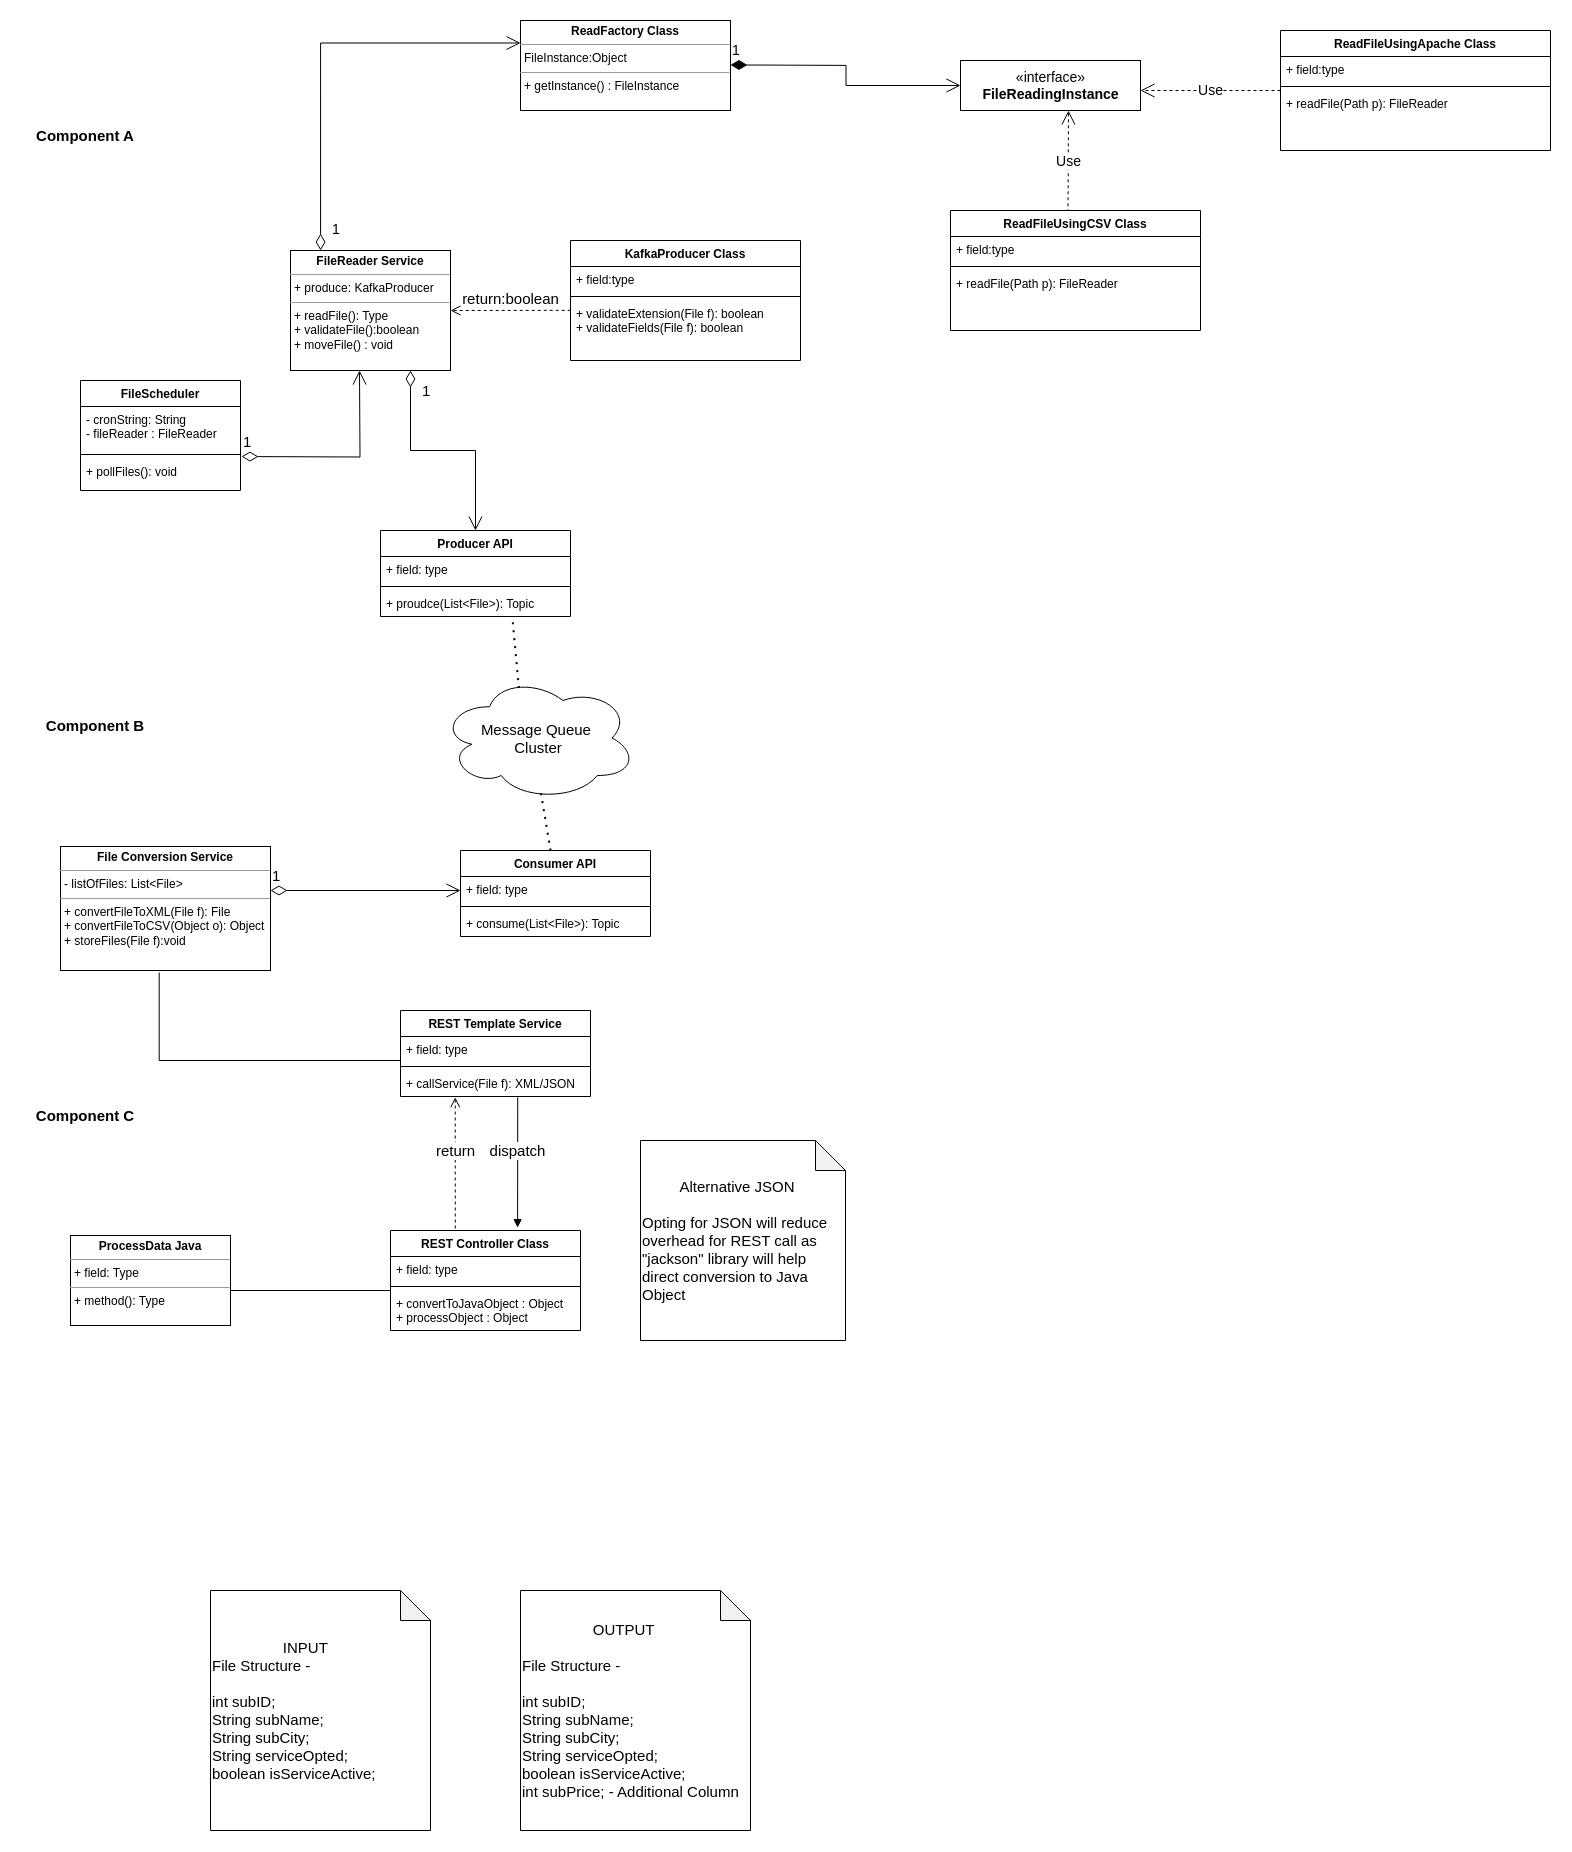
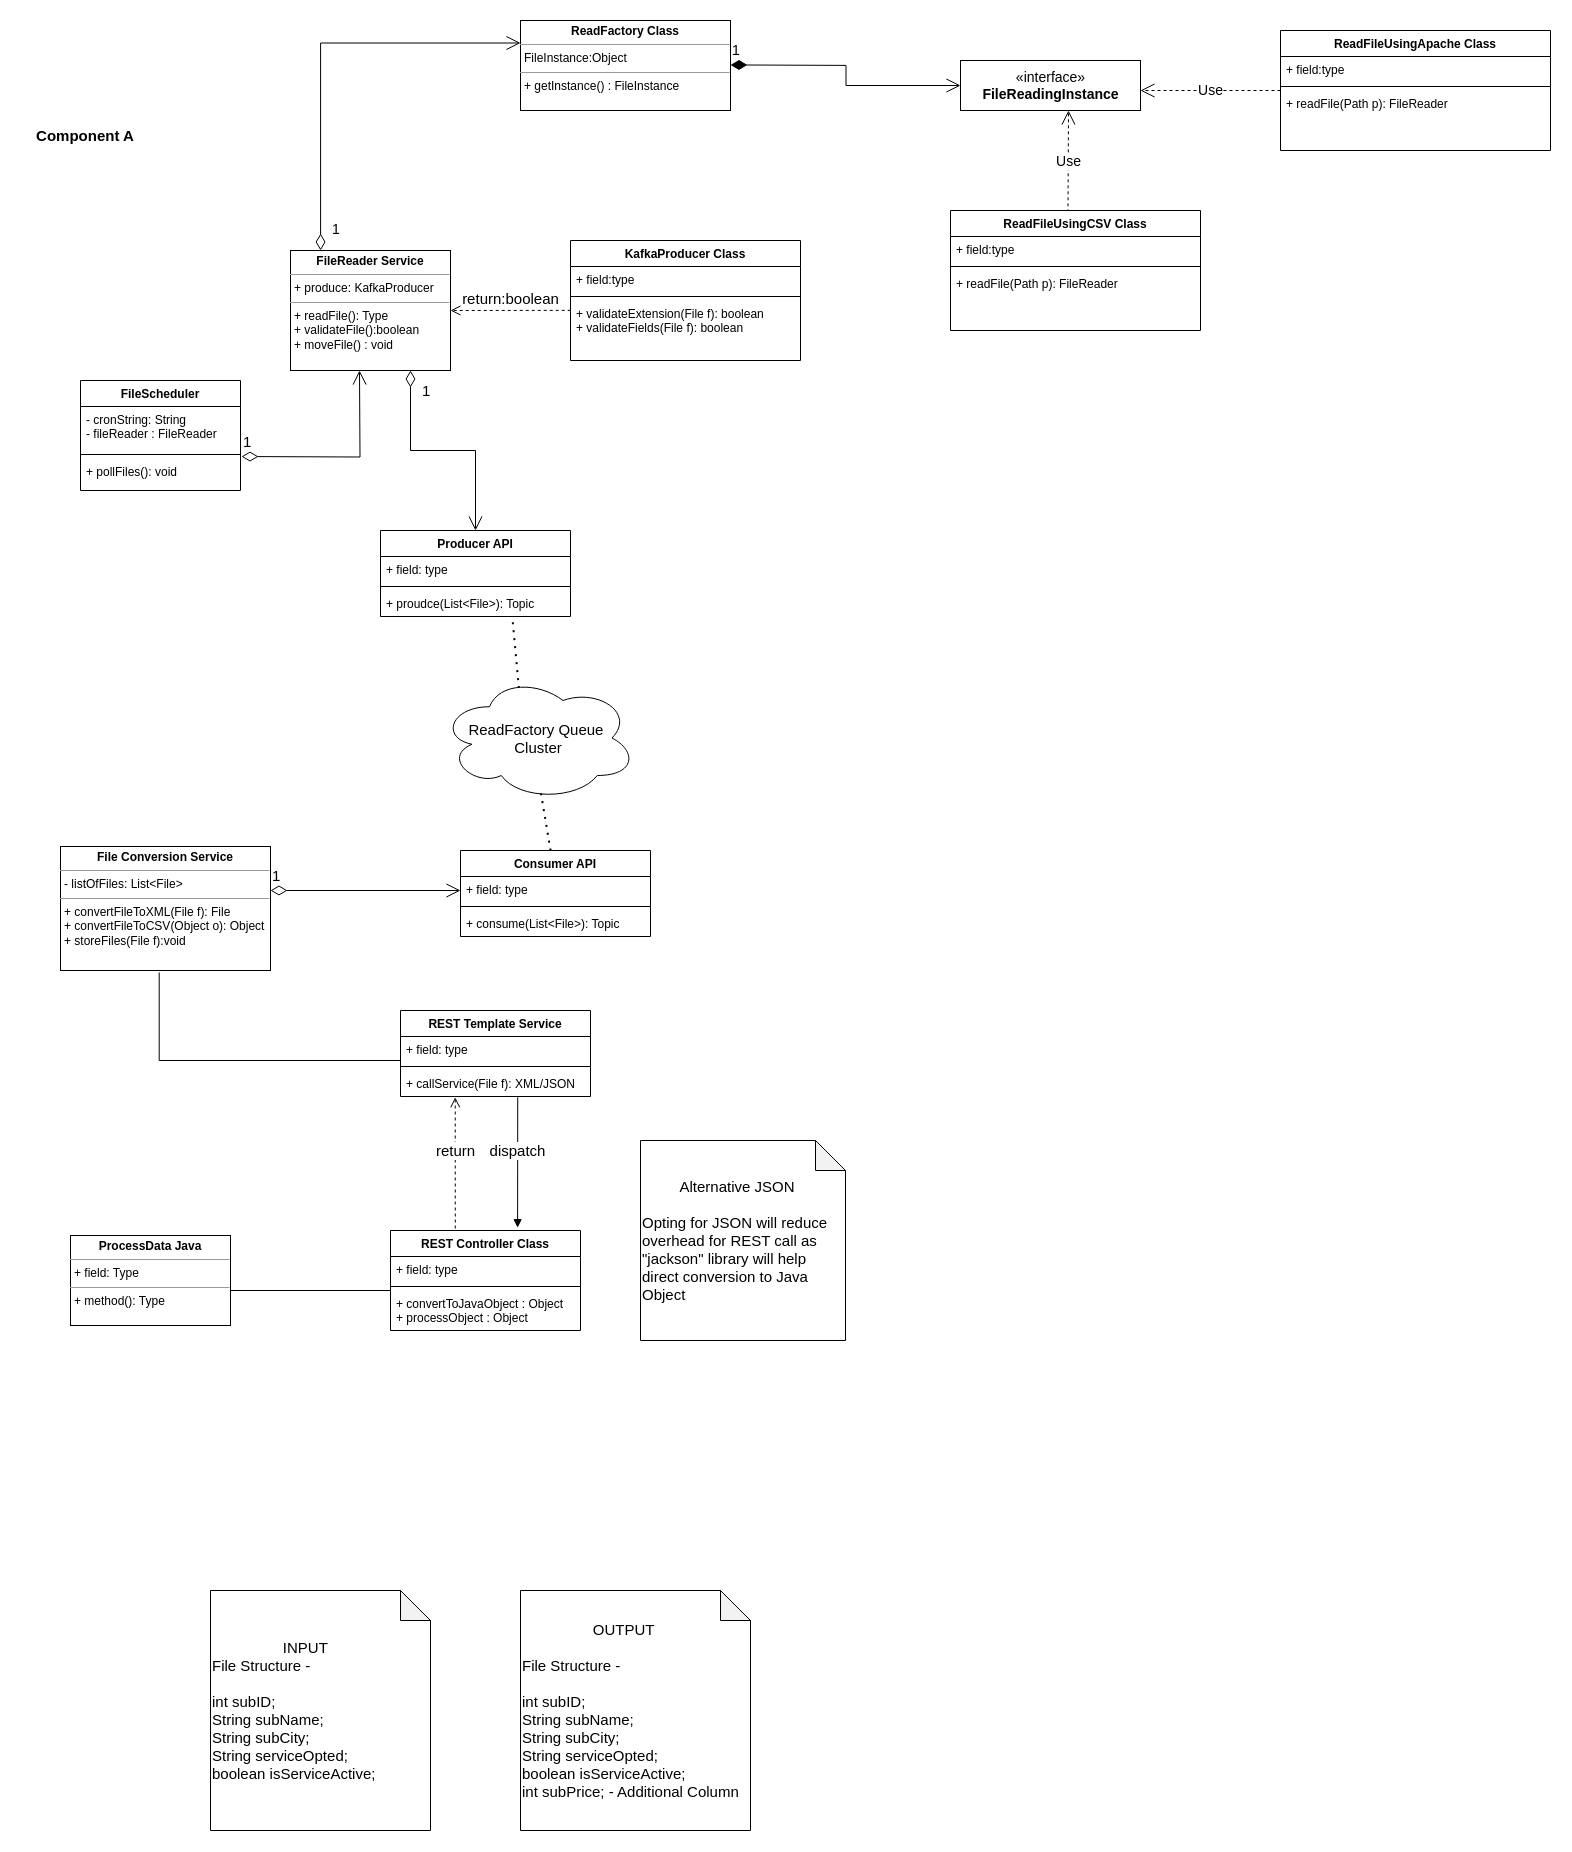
(96, 726) -> none
(539, 739) -> (539, 739)
(86, 1116) -> none
